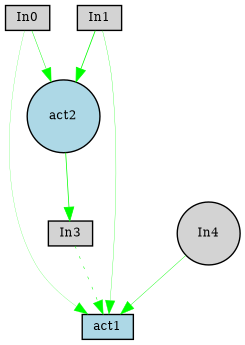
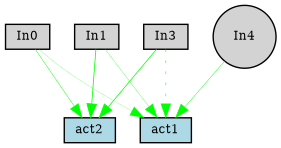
(64, 116) -> (90, 130)
(67, 180) -> (136, 74)
